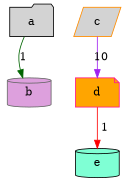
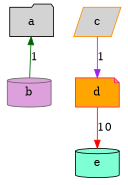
(19, 53) -> (30, 61)
(101, 57) -> (101, 57)
(105, 128) -> (105, 128)
